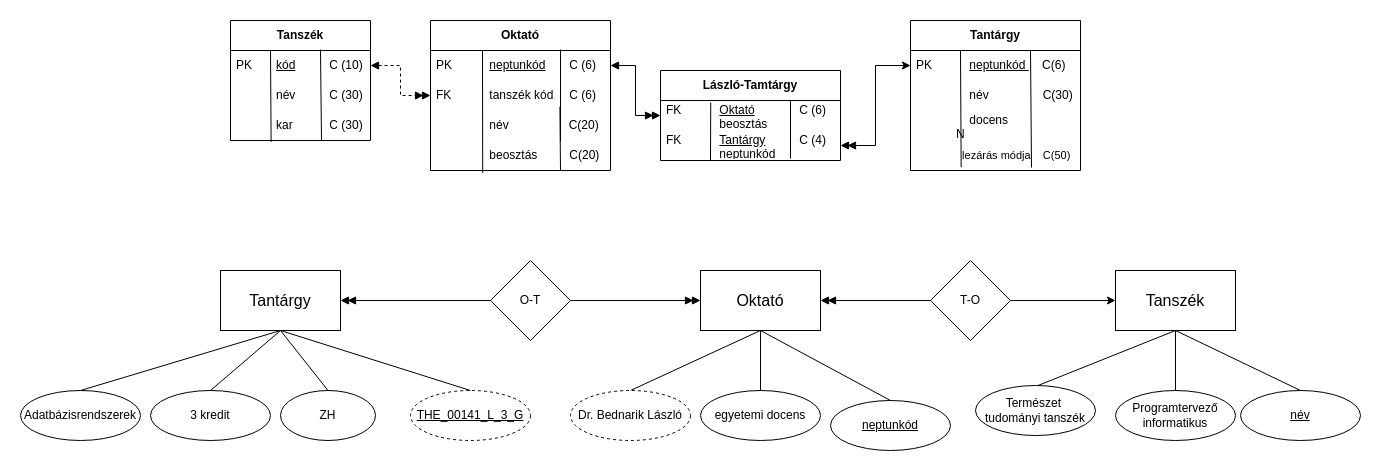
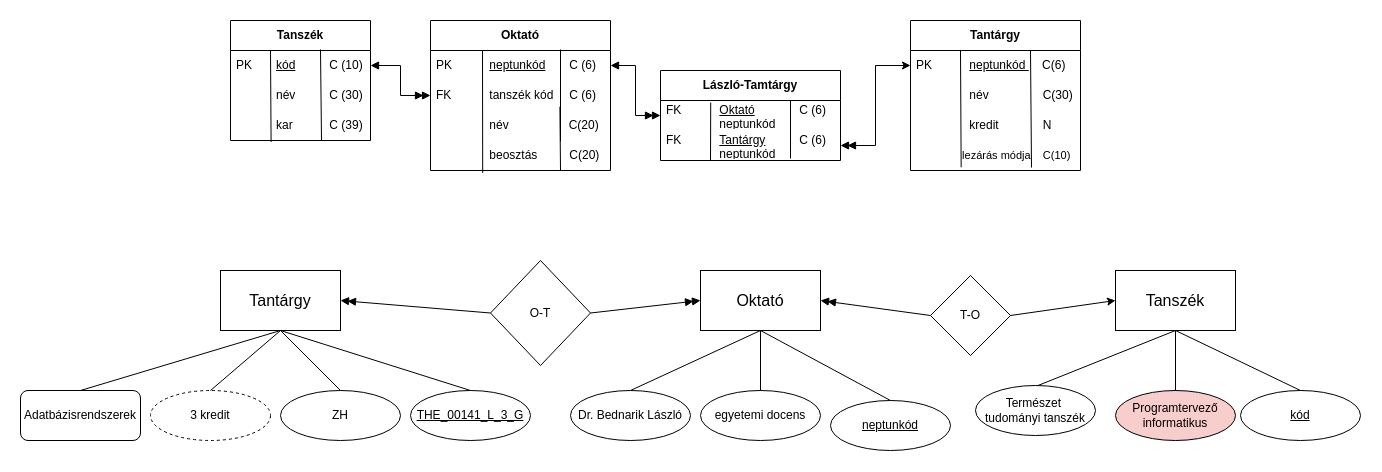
(401, 78) -> (401, 78)
(722, 116) -> (722, 116)
(272, 126) -> (272, 126)
(952, 126) -> (950, 126)
(729, 146) -> (729, 146)
(984, 156) -> (984, 156)
(531, 301) -> (541, 313)
(971, 301) -> (971, 316)
(81, 416) -> (81, 416)
(211, 416) -> (211, 416)
(328, 416) -> (341, 416)
(471, 416) -> (471, 416)
(631, 416) -> (631, 416)
(1176, 416) -> (1176, 416)
(1301, 416) -> (1301, 416)
